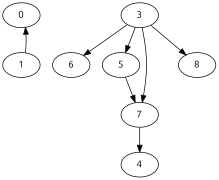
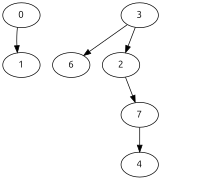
(26, 44) -> (17, 37)
(147, 62) -> none
(121, 65) -> (121, 65)
(197, 65) -> none
